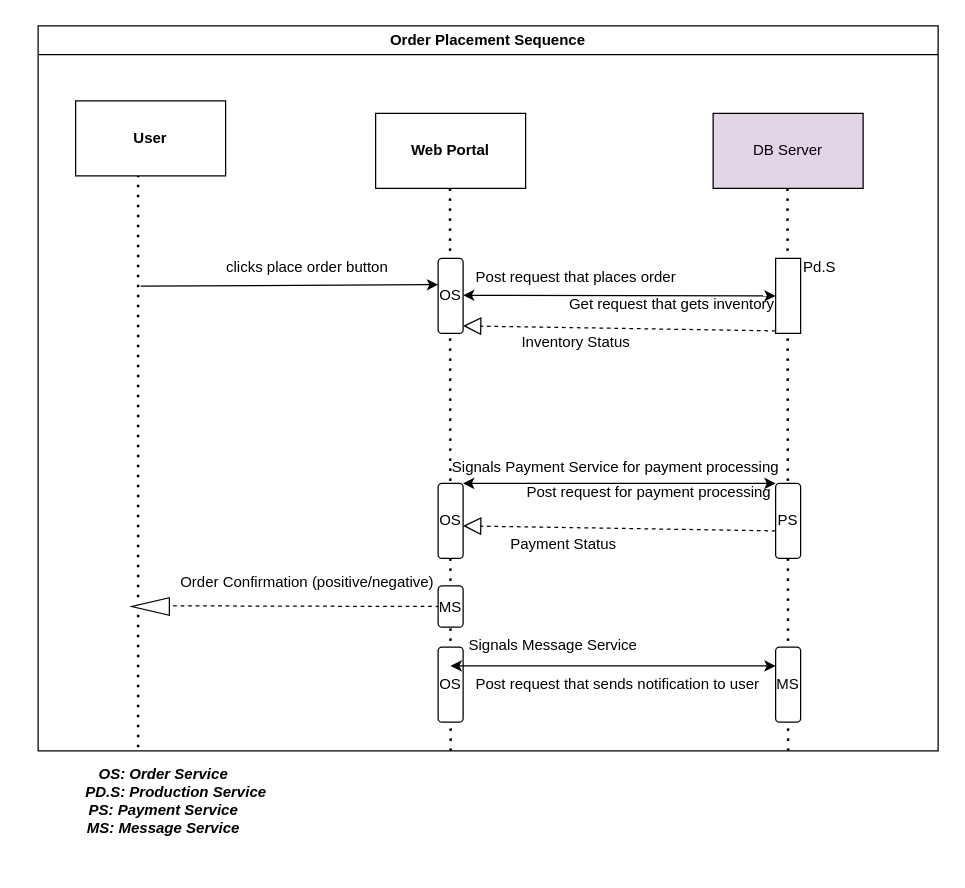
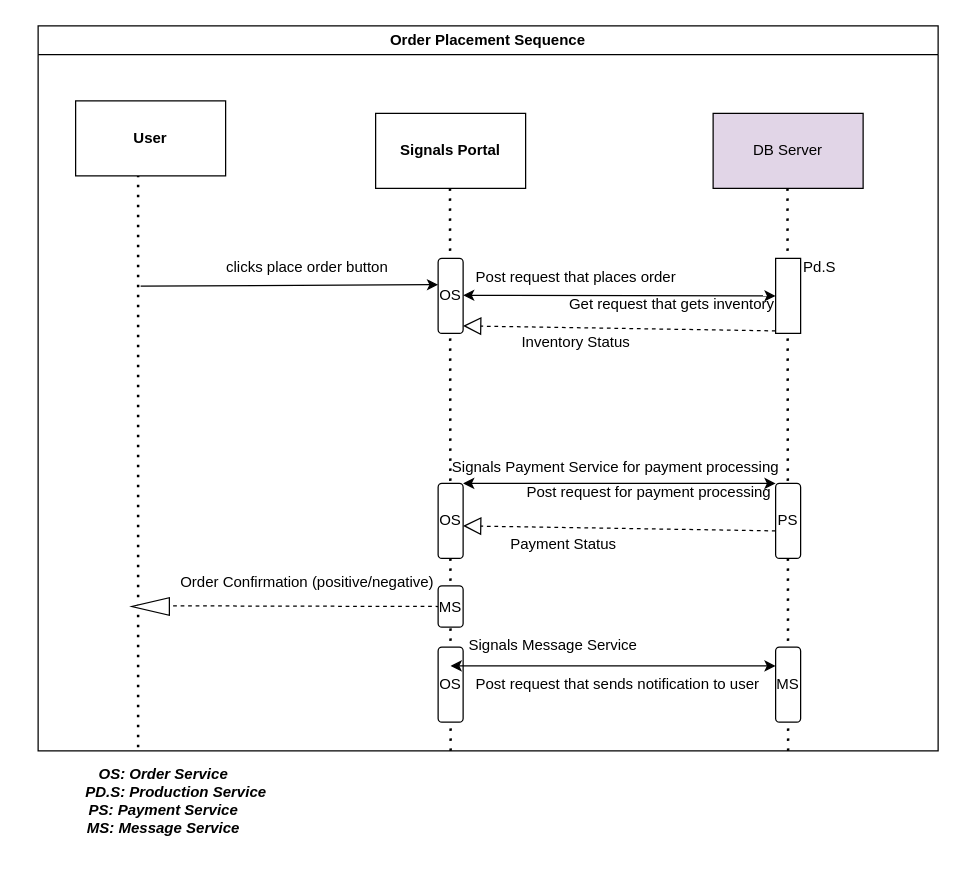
(451, 151) -> (451, 151)
